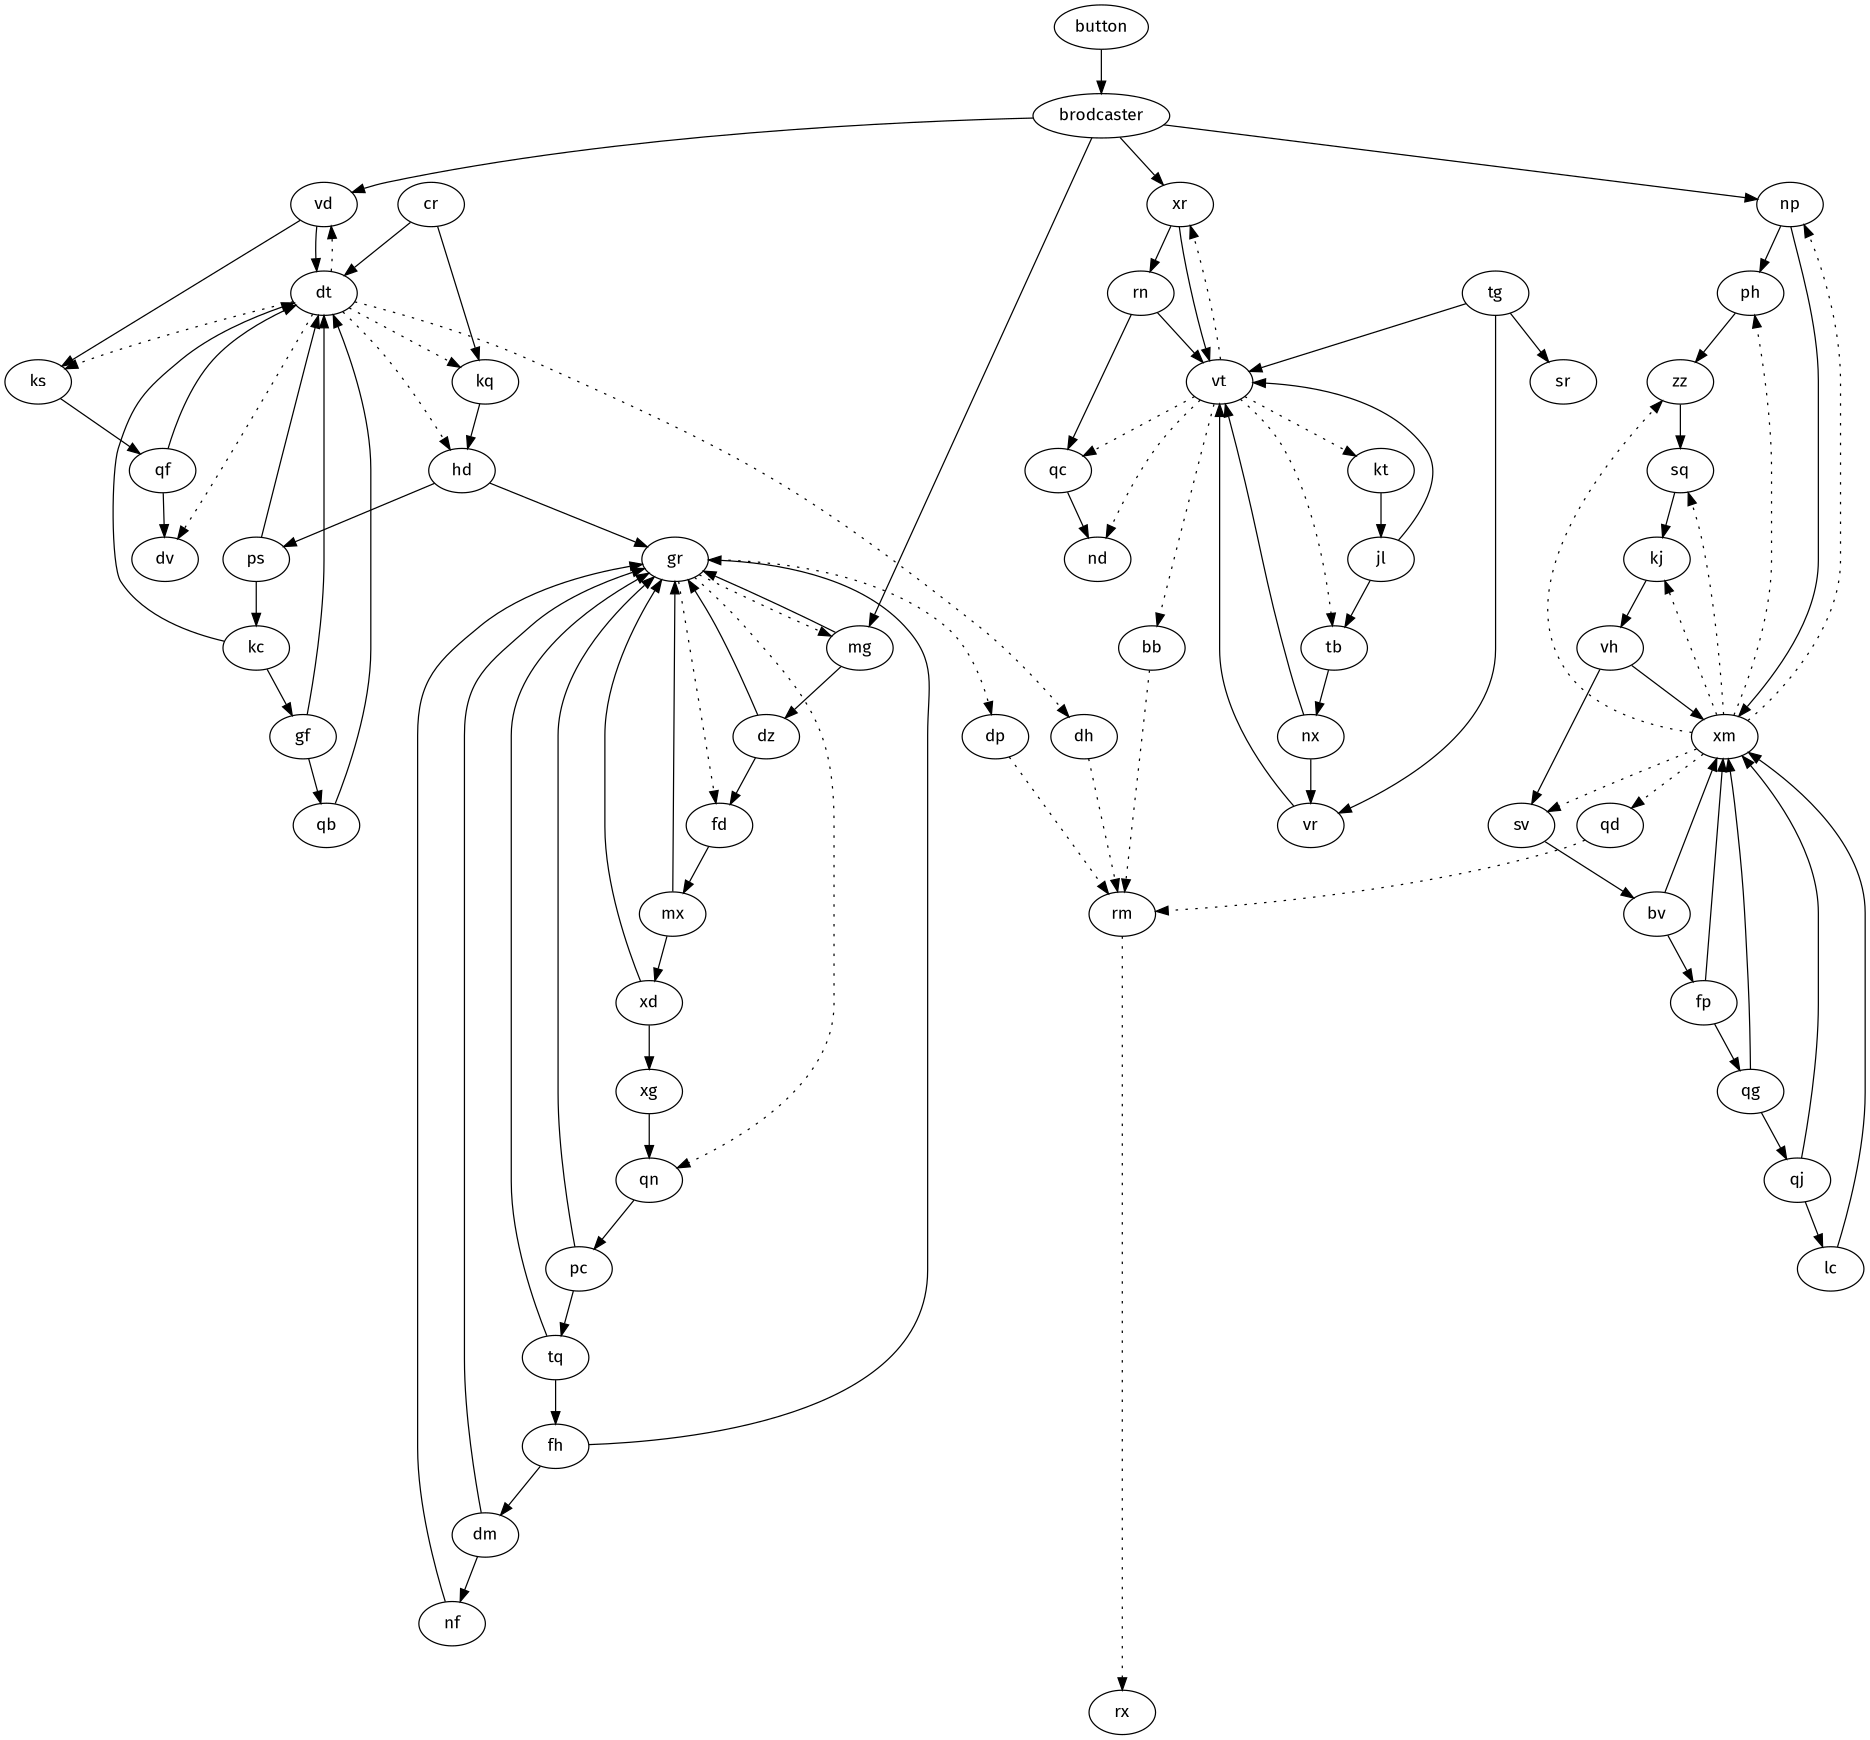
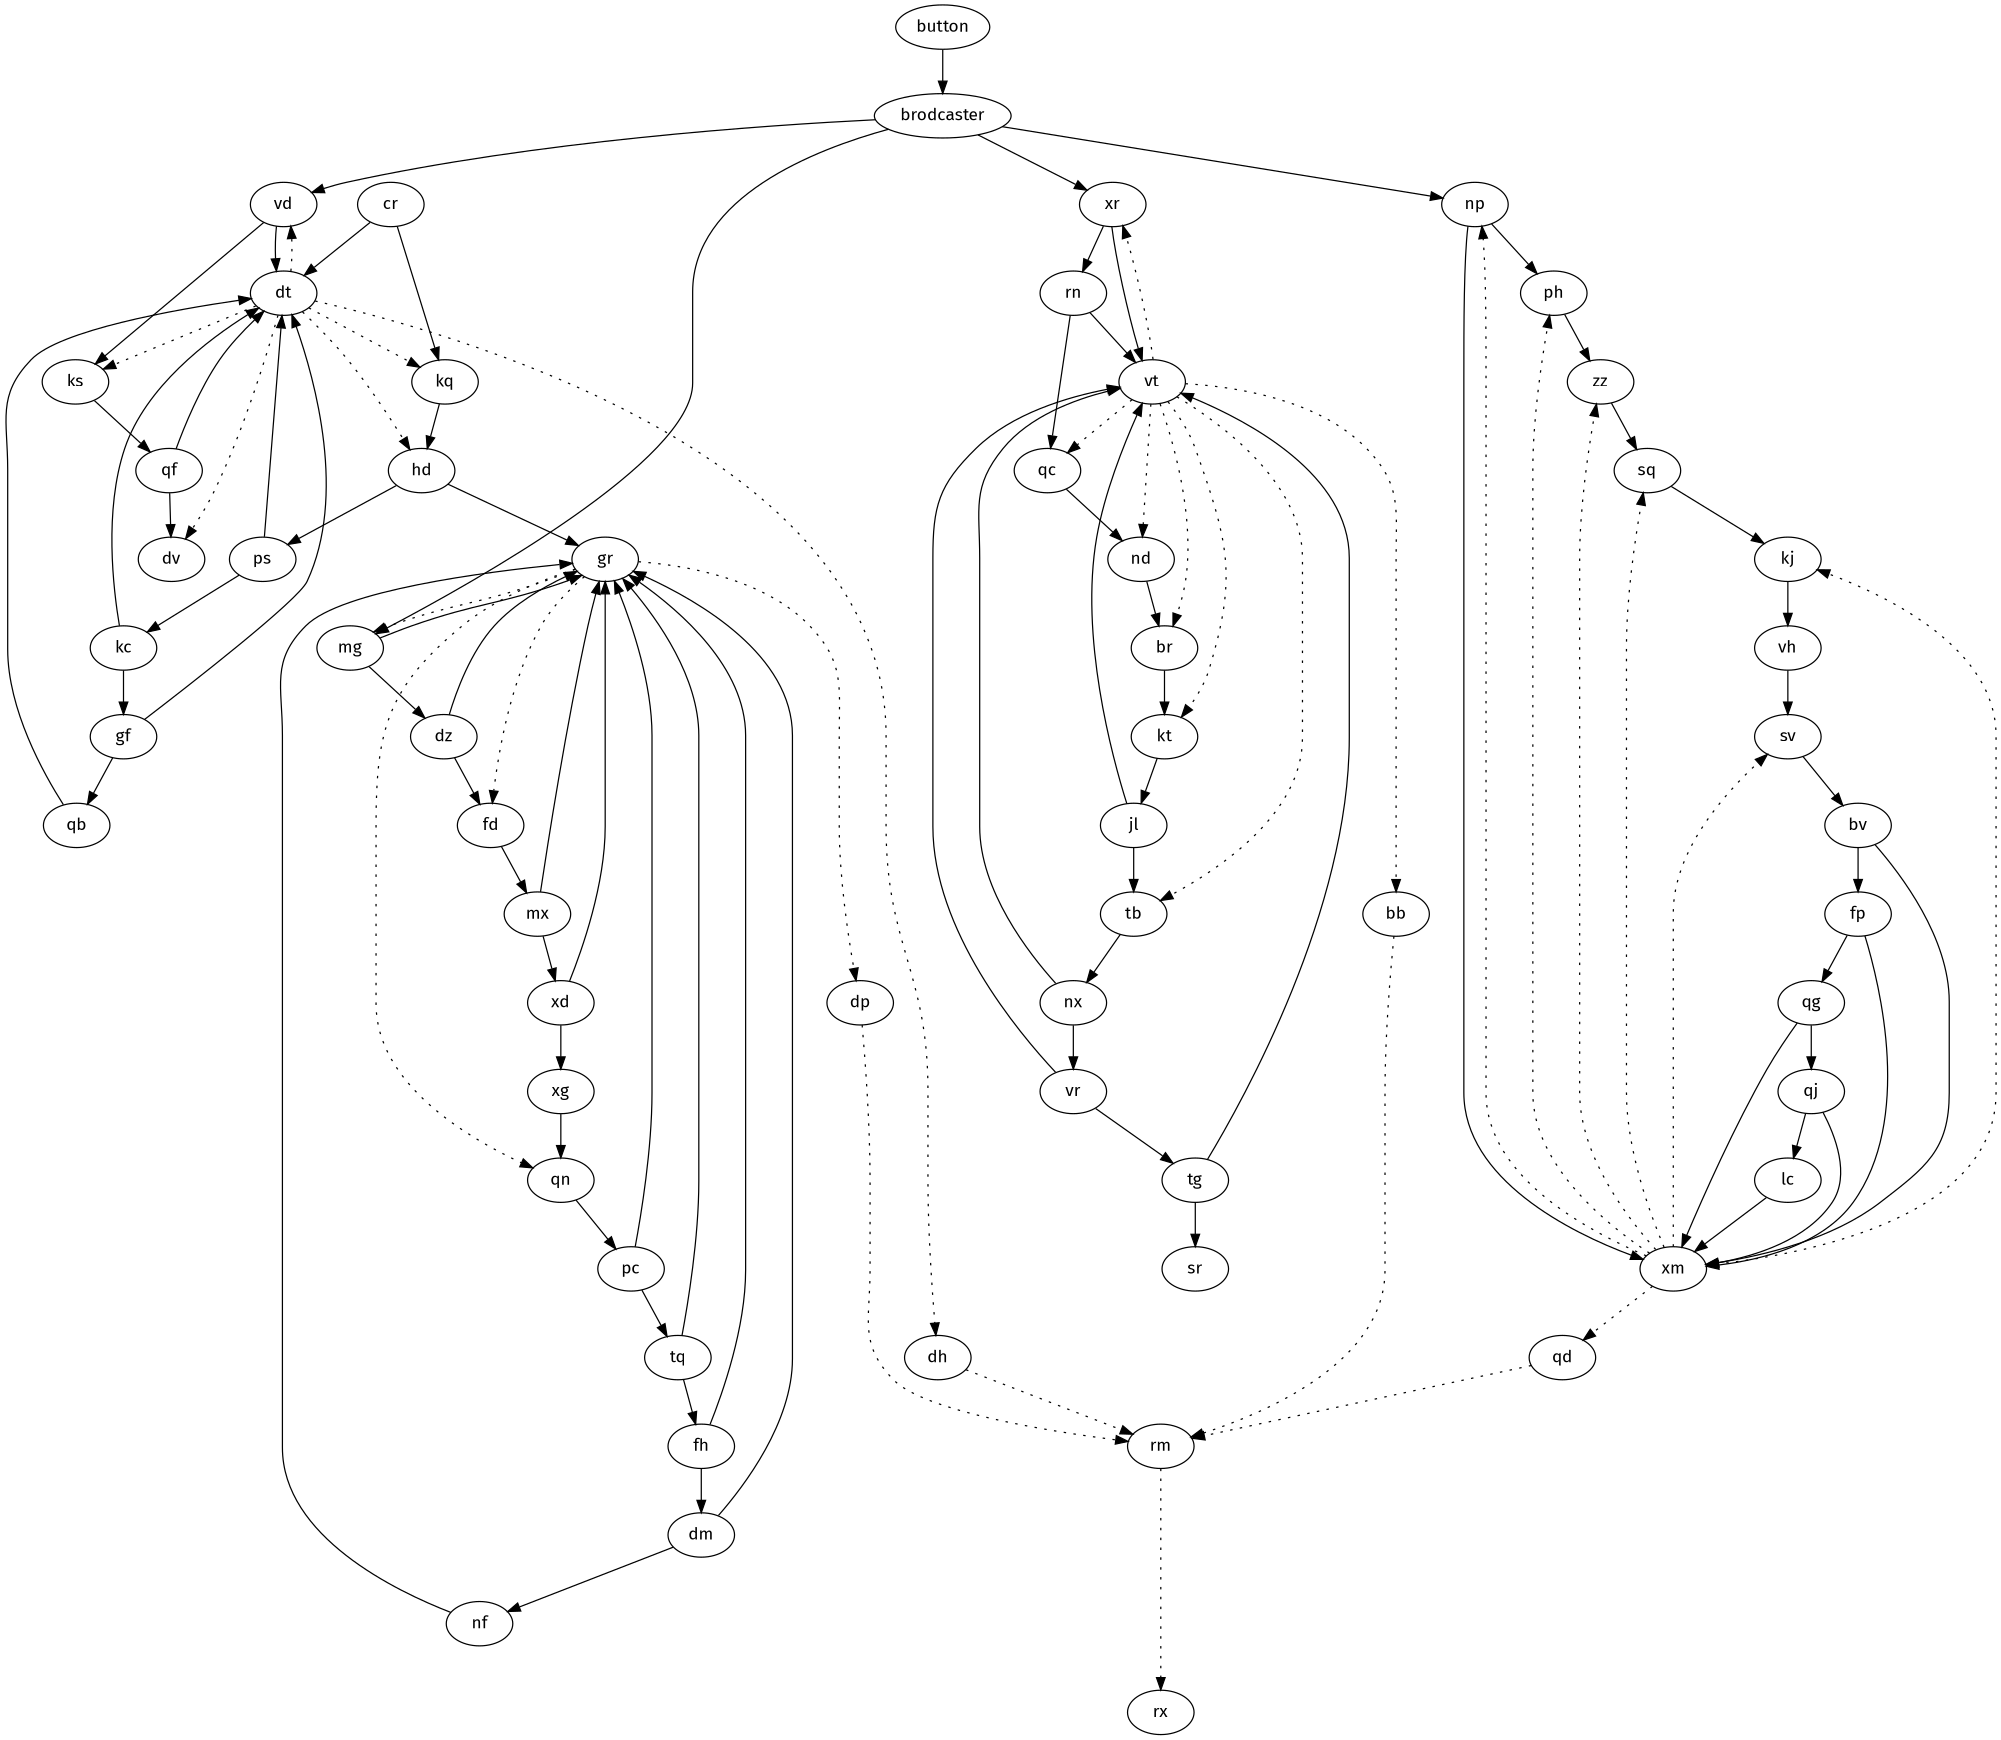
(1496, 596) -> (1129, 1132)
none -> (1164, 648)
(1662, 689) -> none
